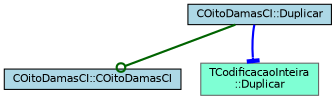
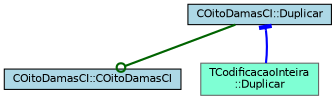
(253, 41) -> (267, 47)
